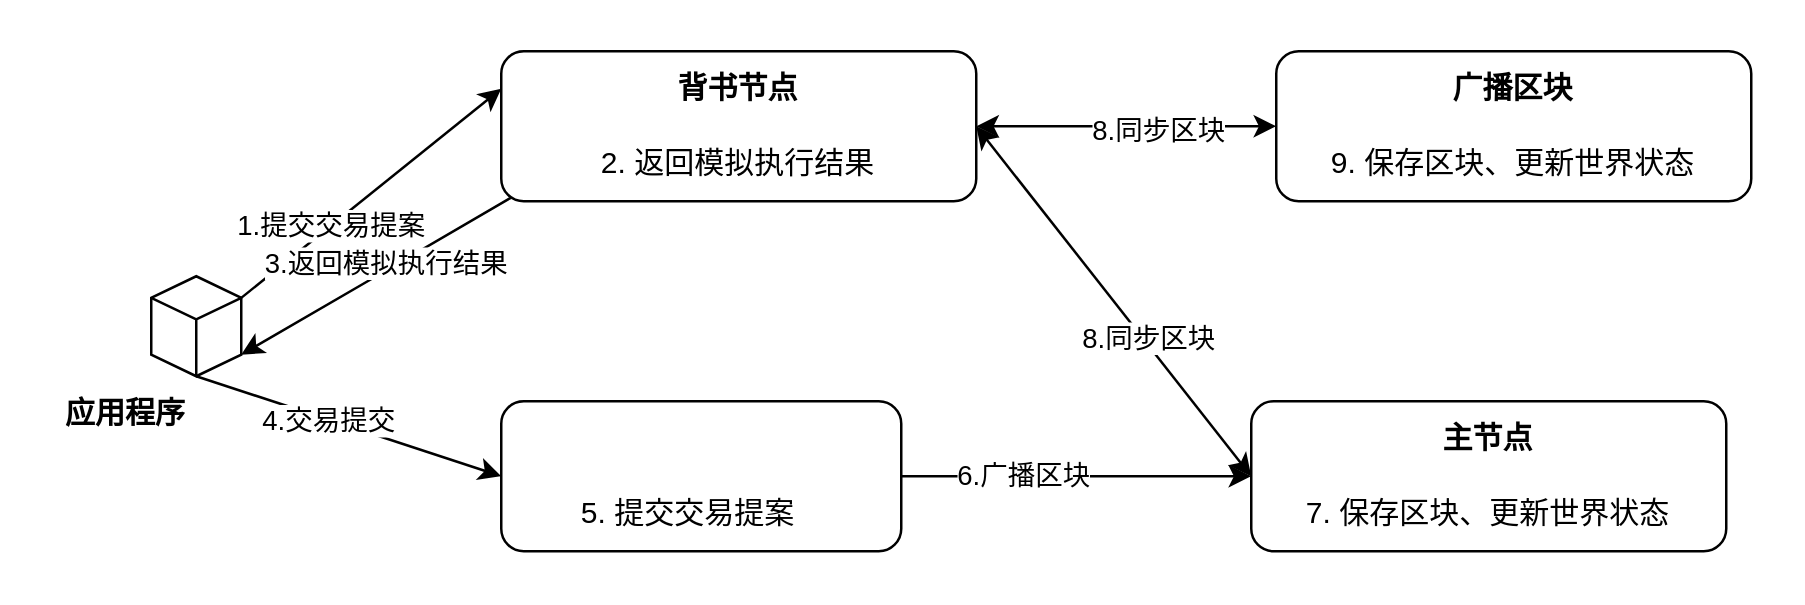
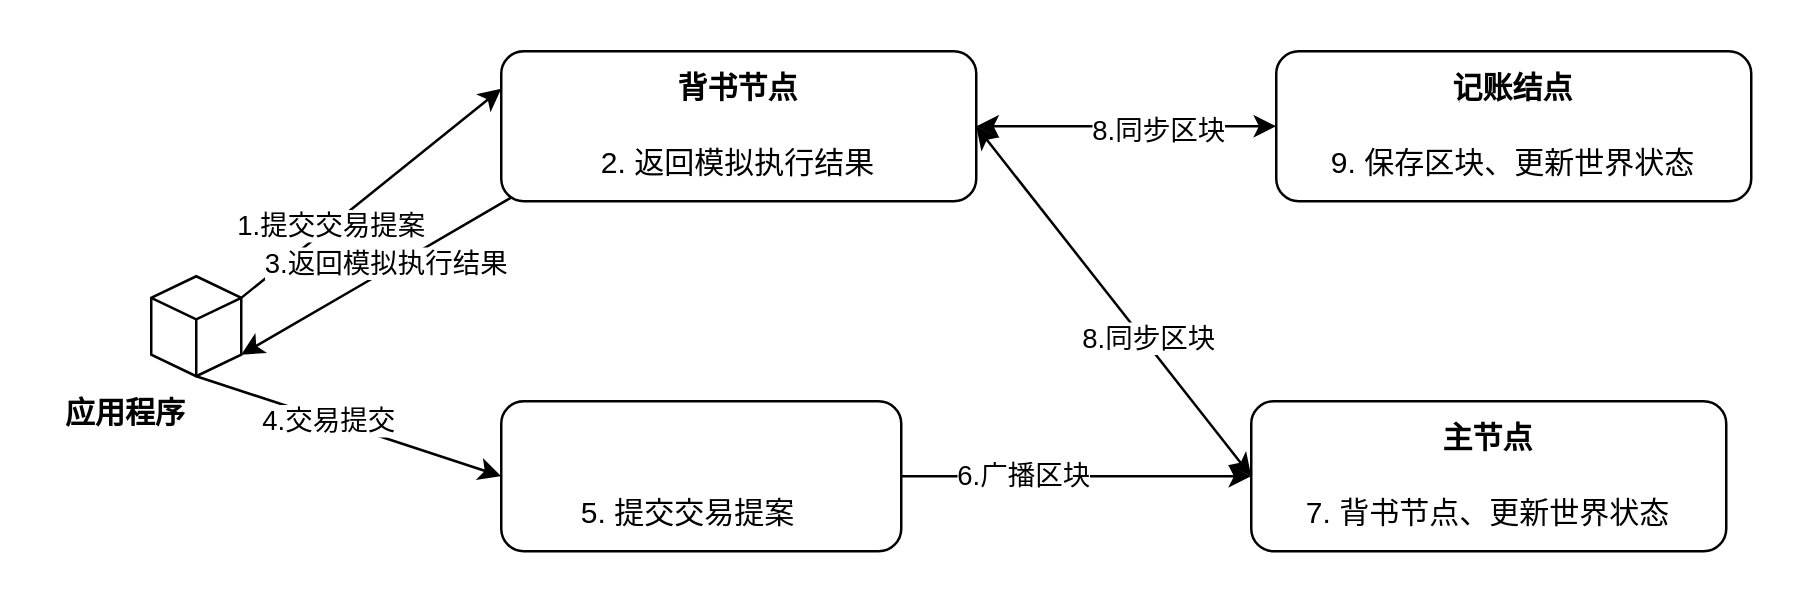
(1514, 89) -> (1514, 89)
(1489, 514) -> (1489, 514)
